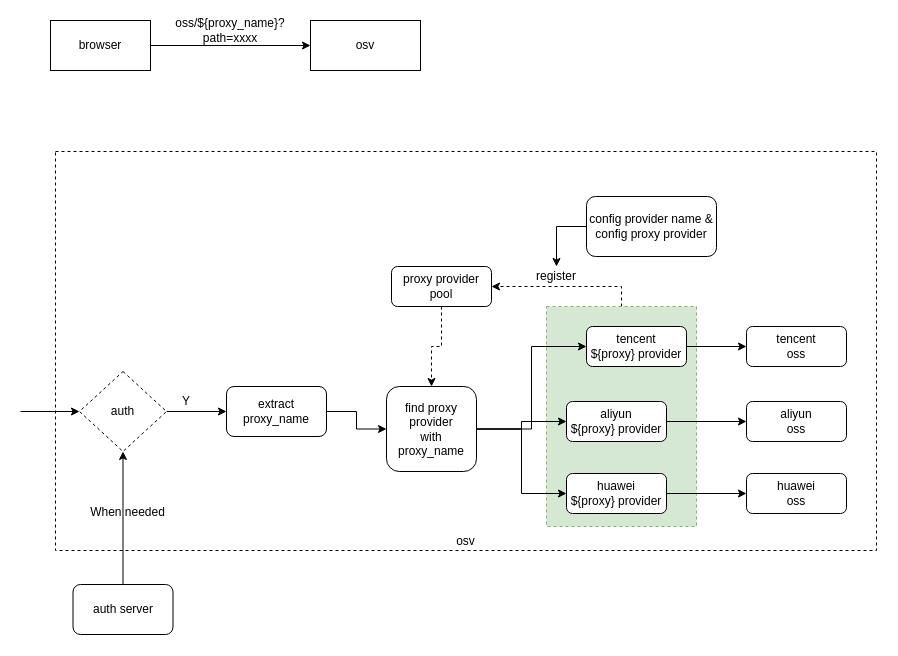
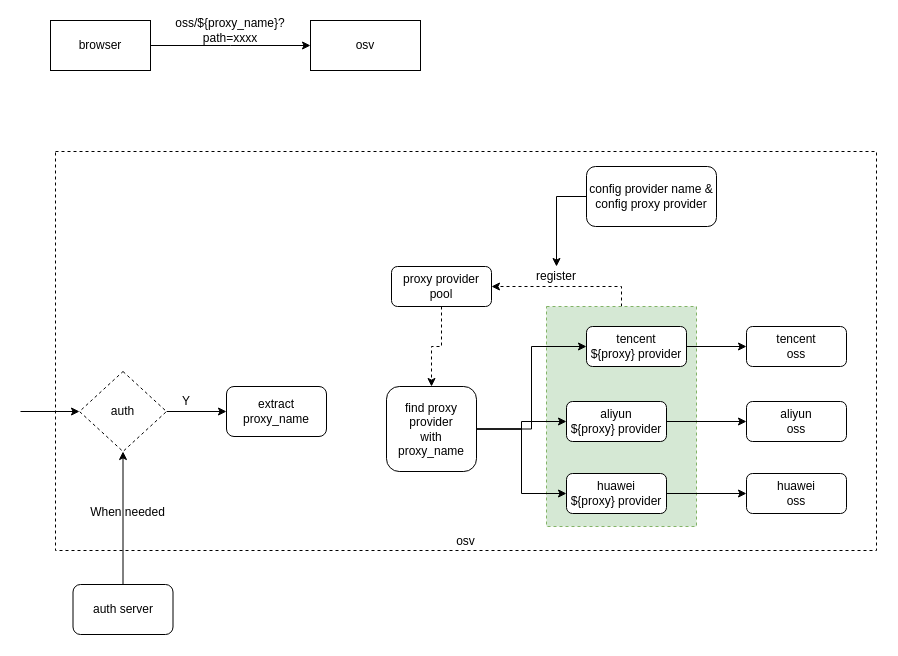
(652, 227) -> (652, 197)
(357, 417) -> none
